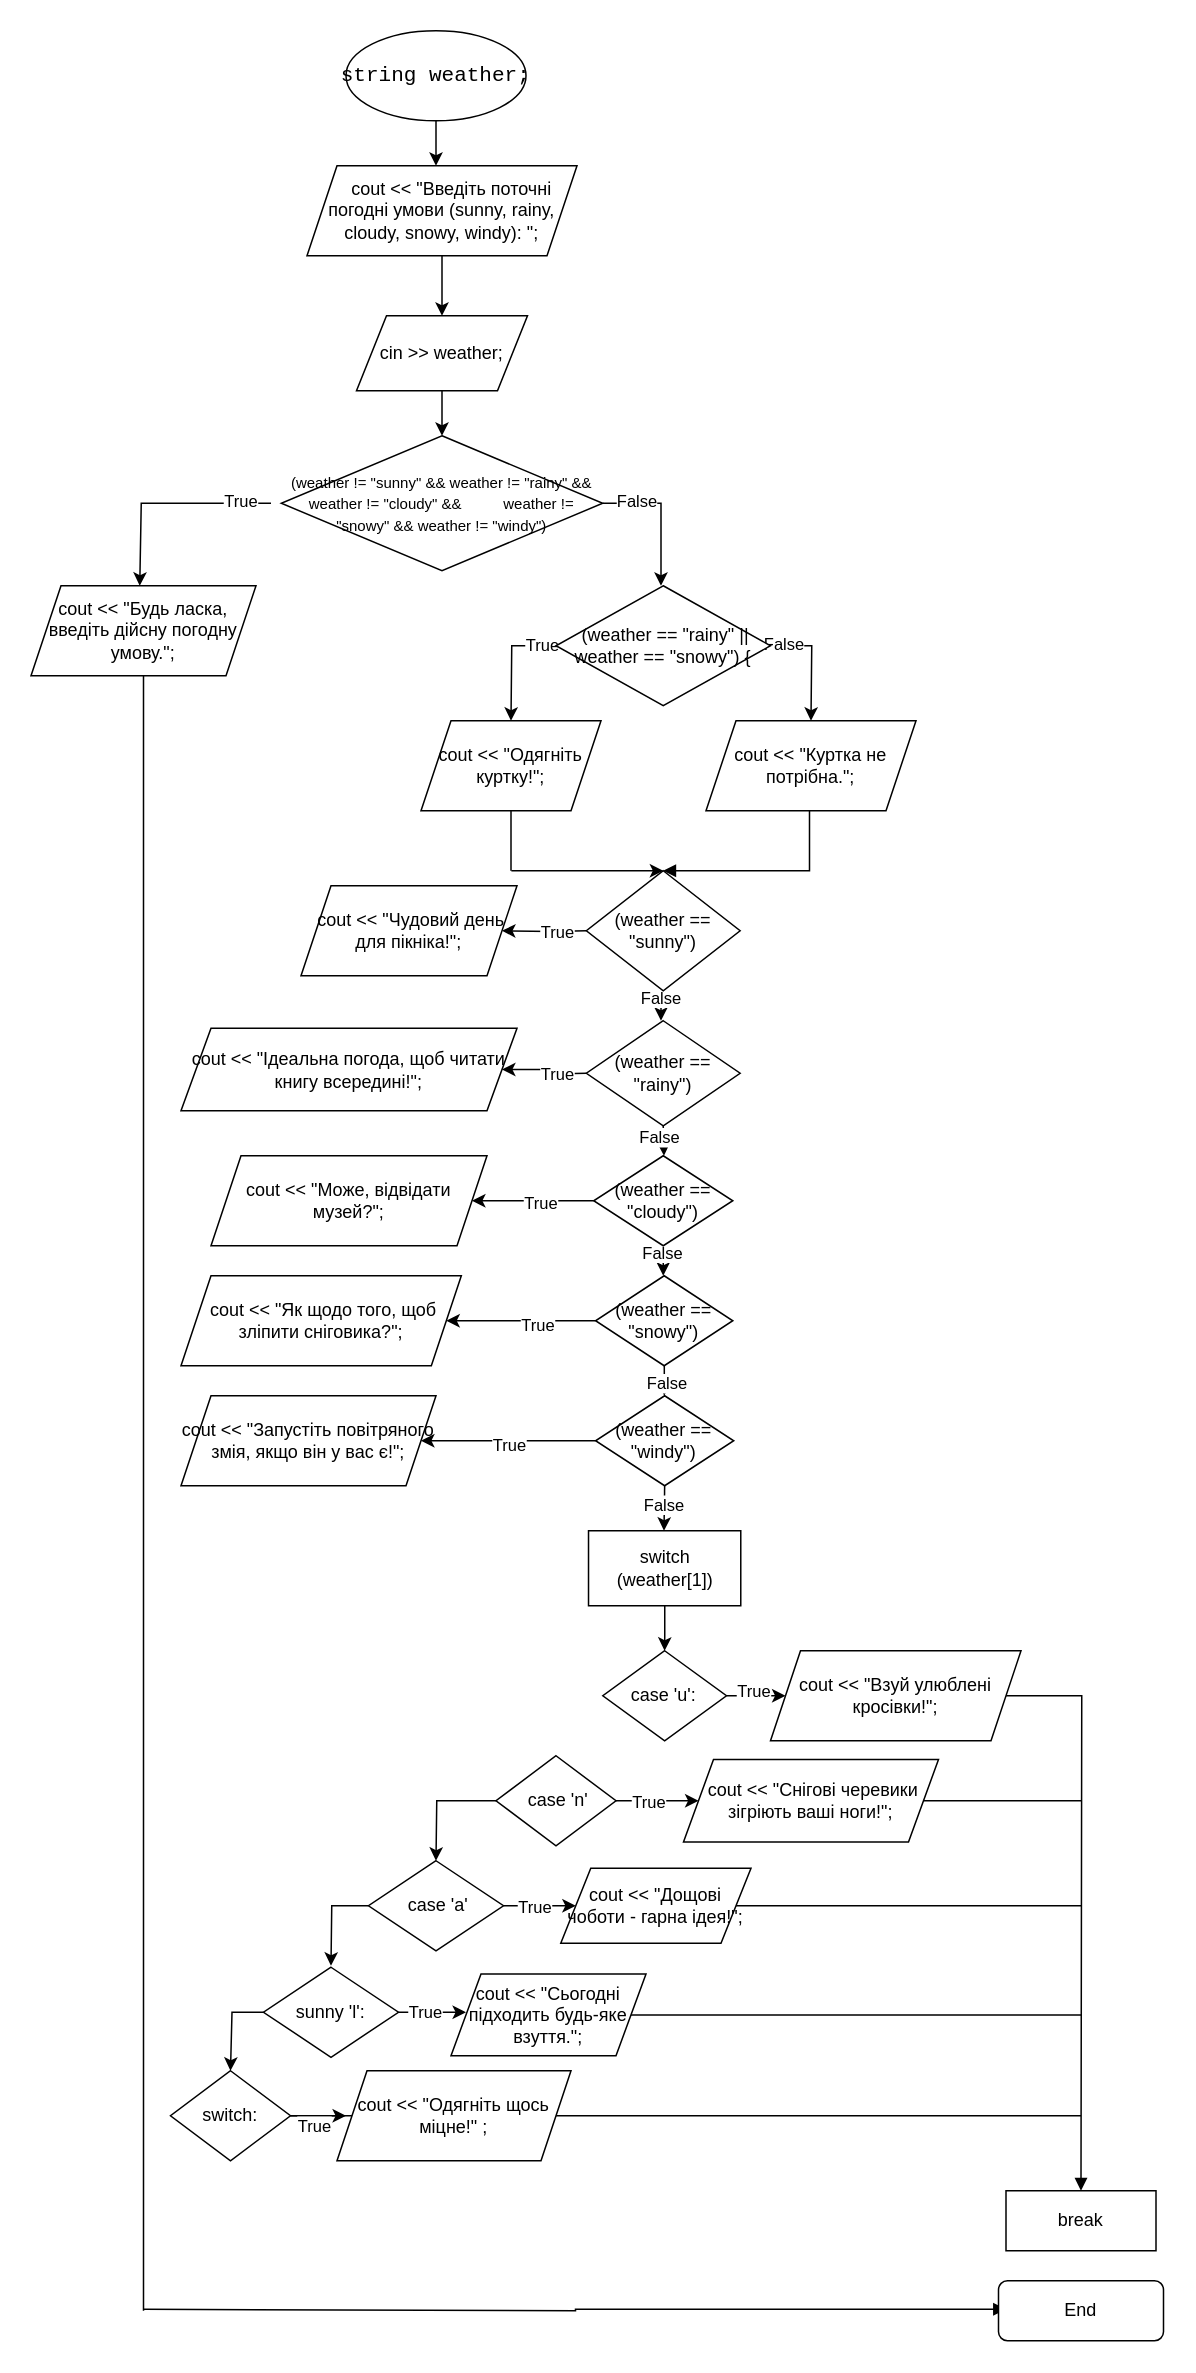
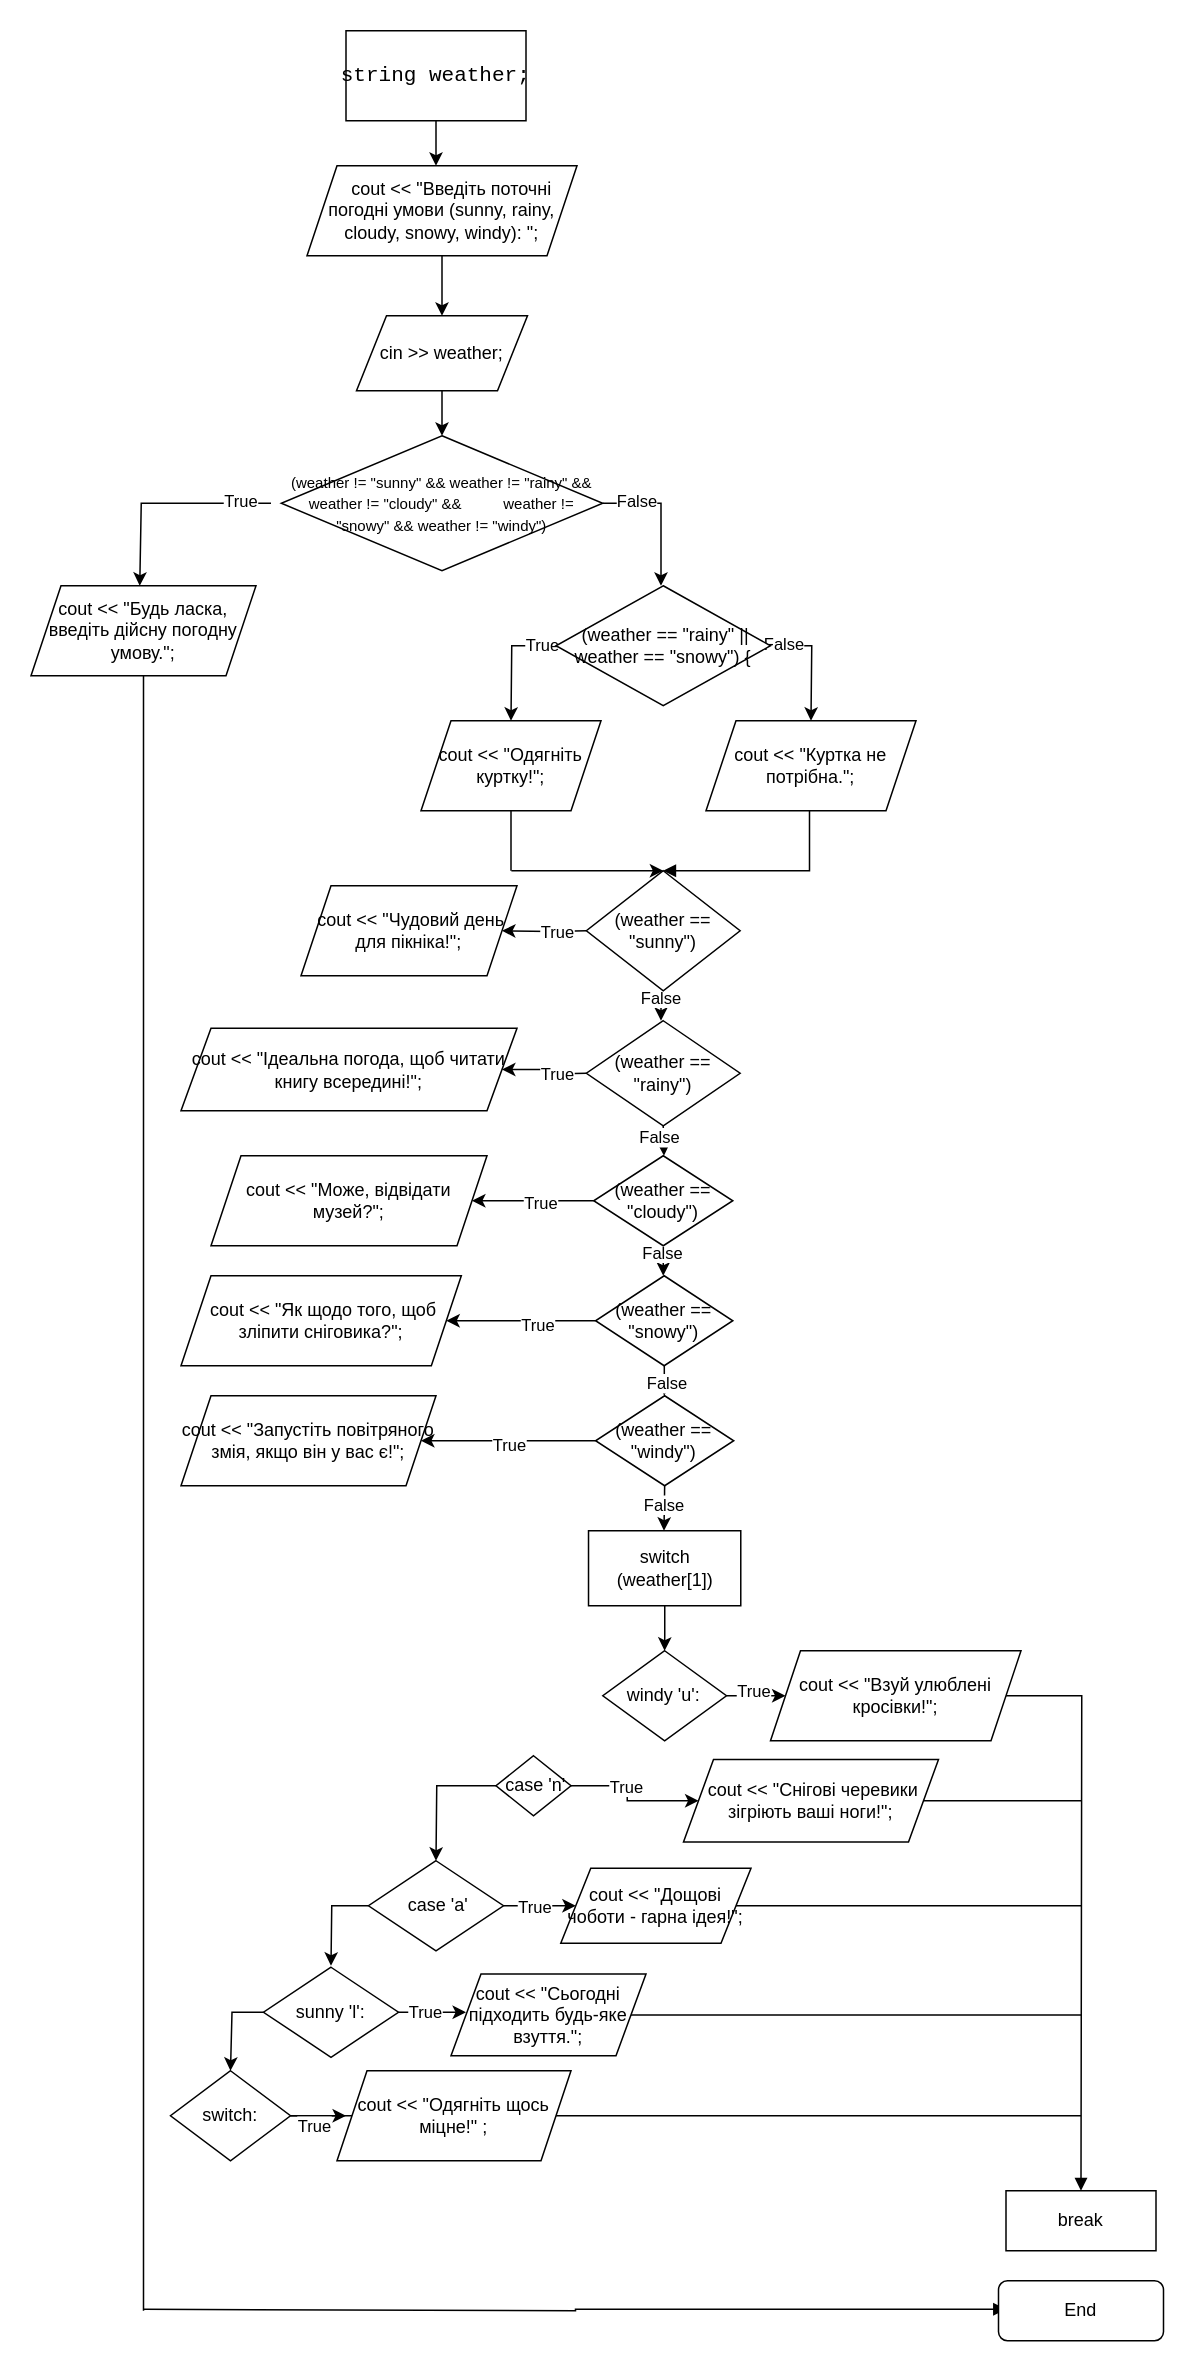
(436, 76) -> (436, 76)
(664, 1696) -> (664, 1696)
(556, 1801) -> (533, 1786)
